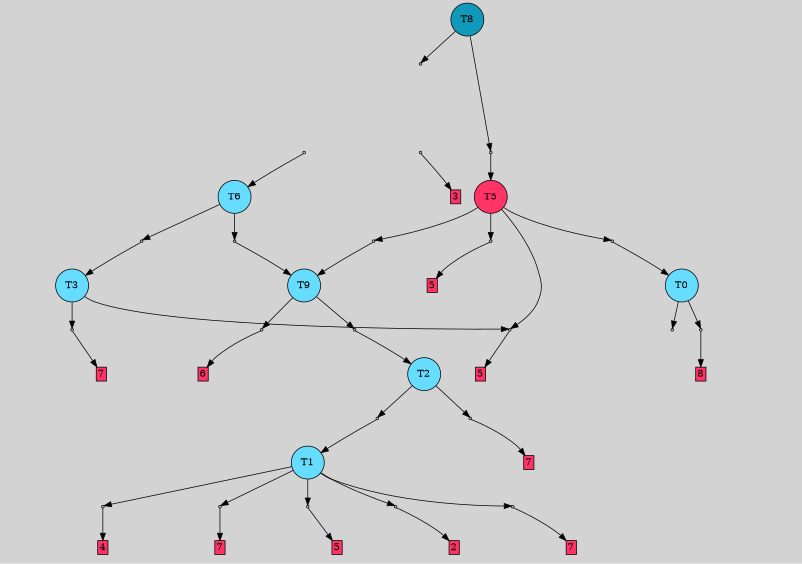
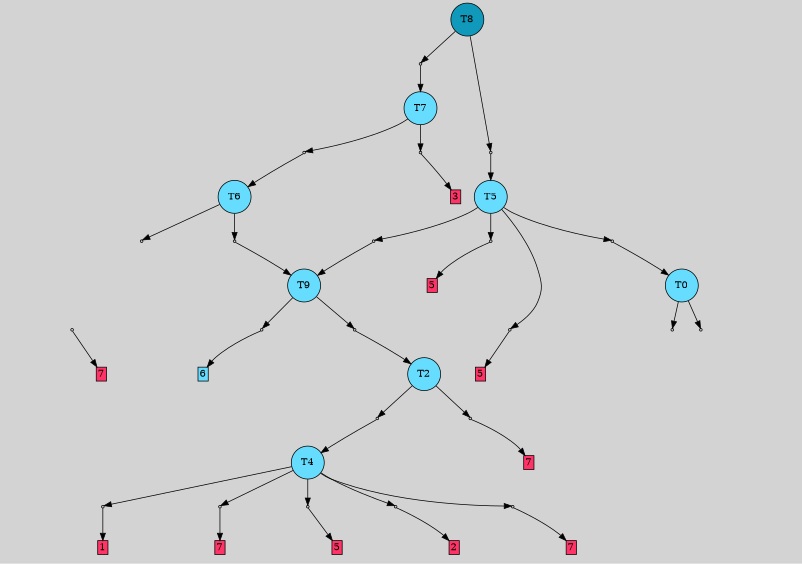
none -> (421, 108)
(491, 197) -> (491, 197)
(72, 285) -> none
(203, 374) -> (203, 374)
(701, 374) -> none
(308, 463) -> (308, 463)
(103, 548) -> (103, 548)
